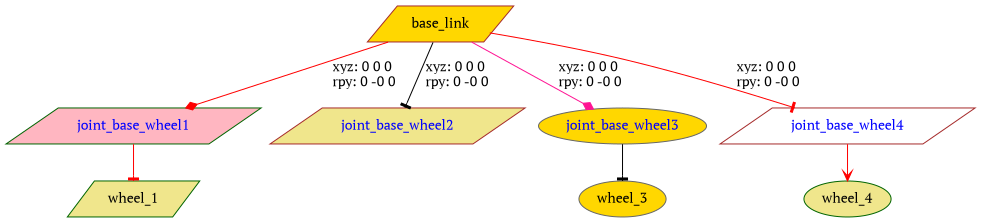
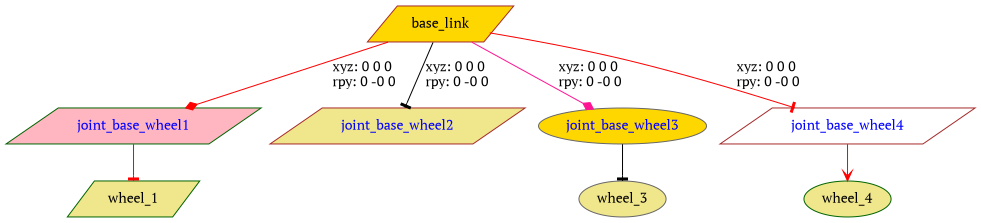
(623, 199) -> (623, 199)
